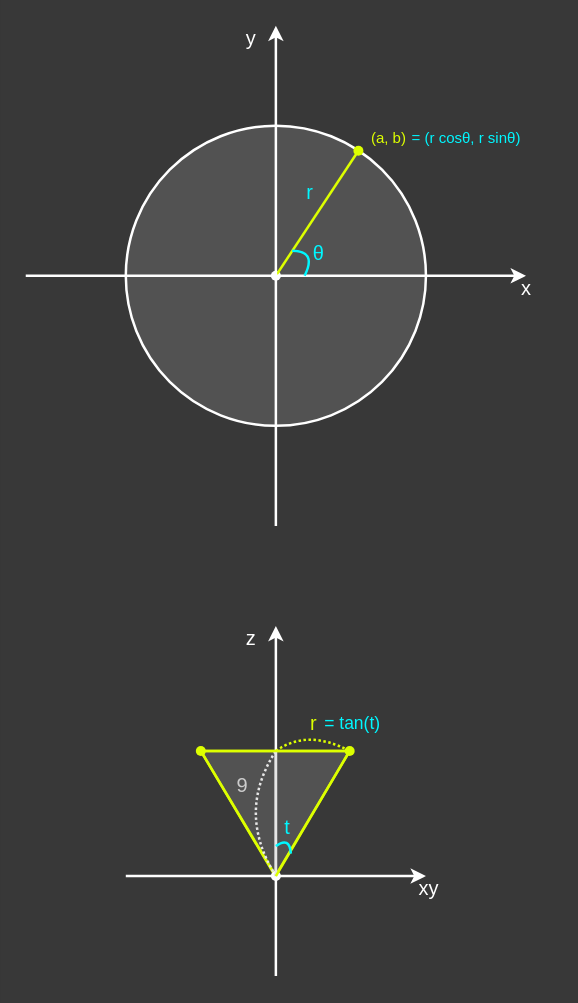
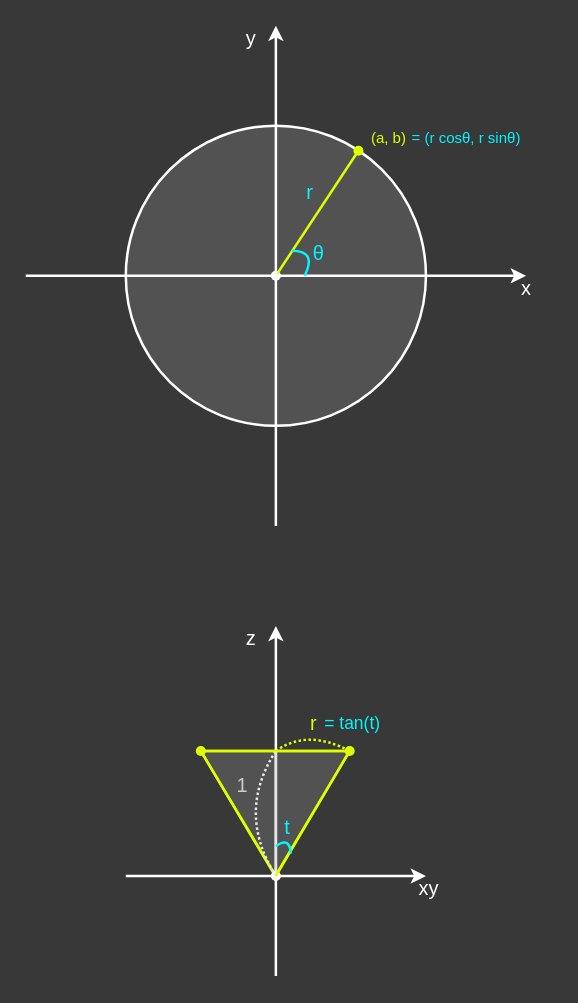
(243, 784) -> (243, 784)
